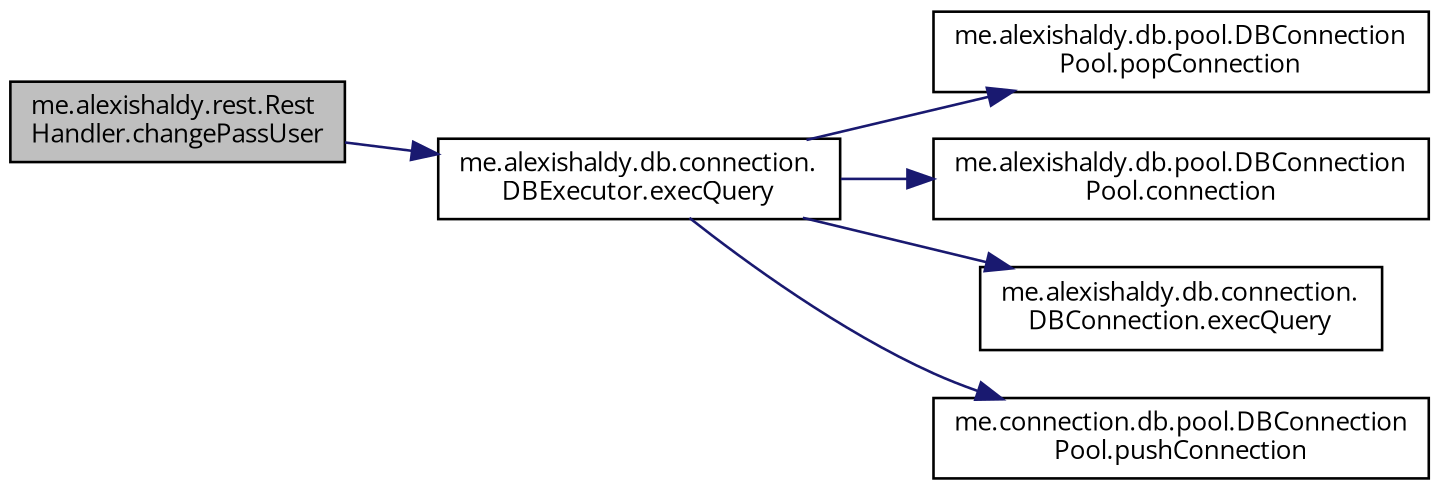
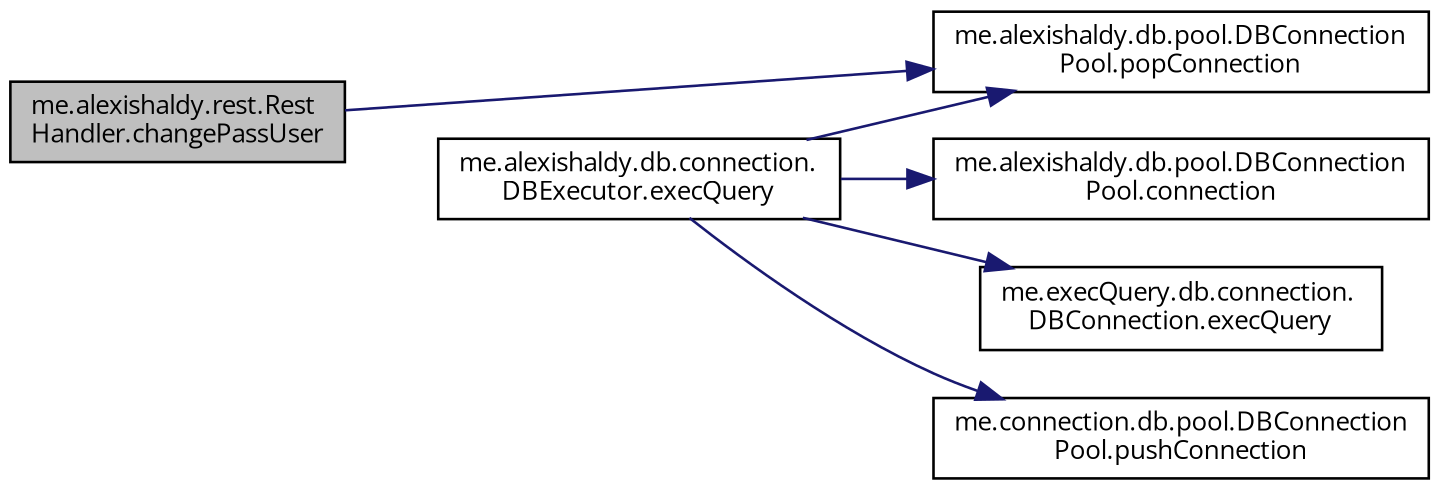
(378, 147) -> (626, 91)
(1181, 309) -> (1181, 309)
